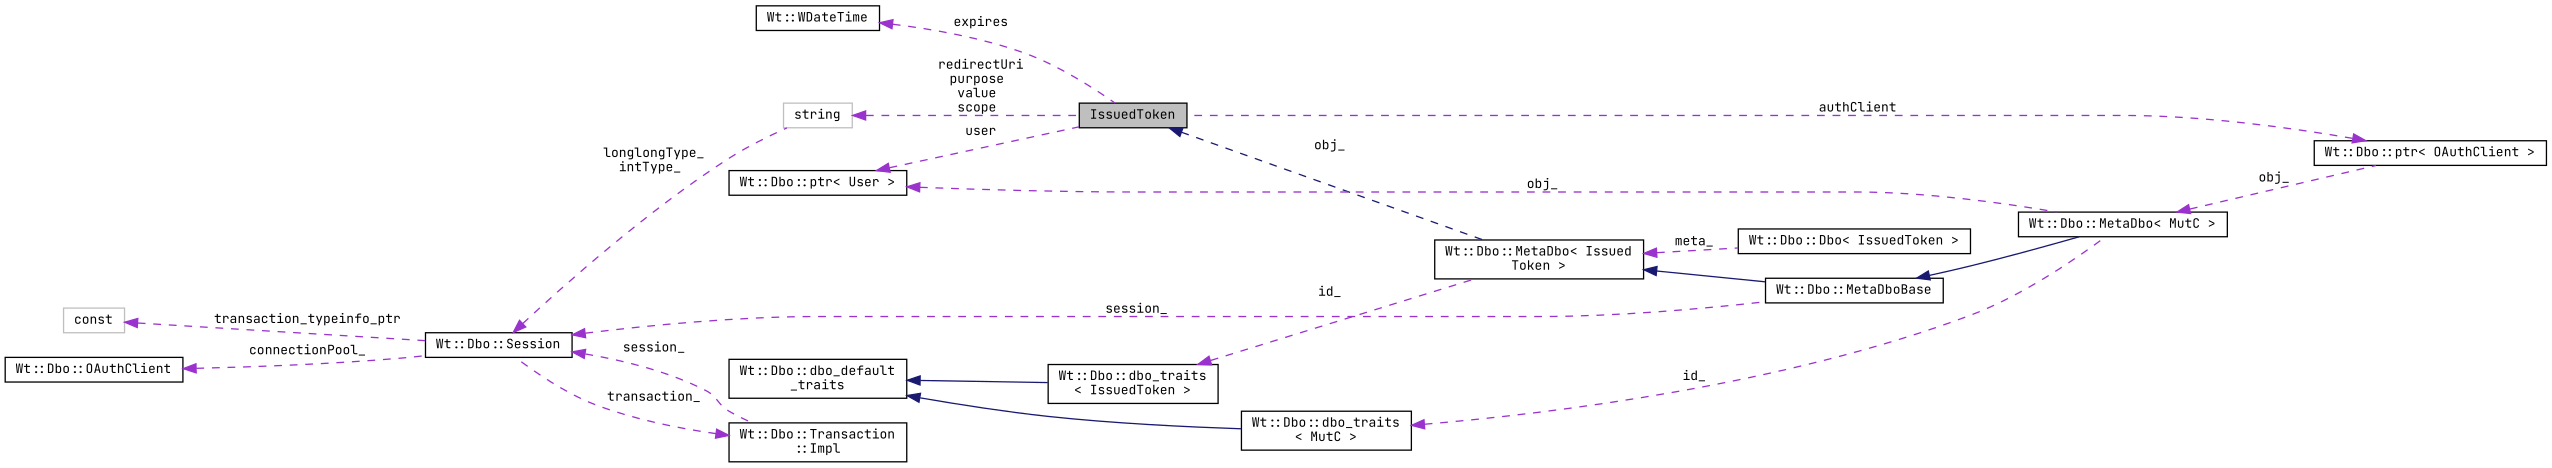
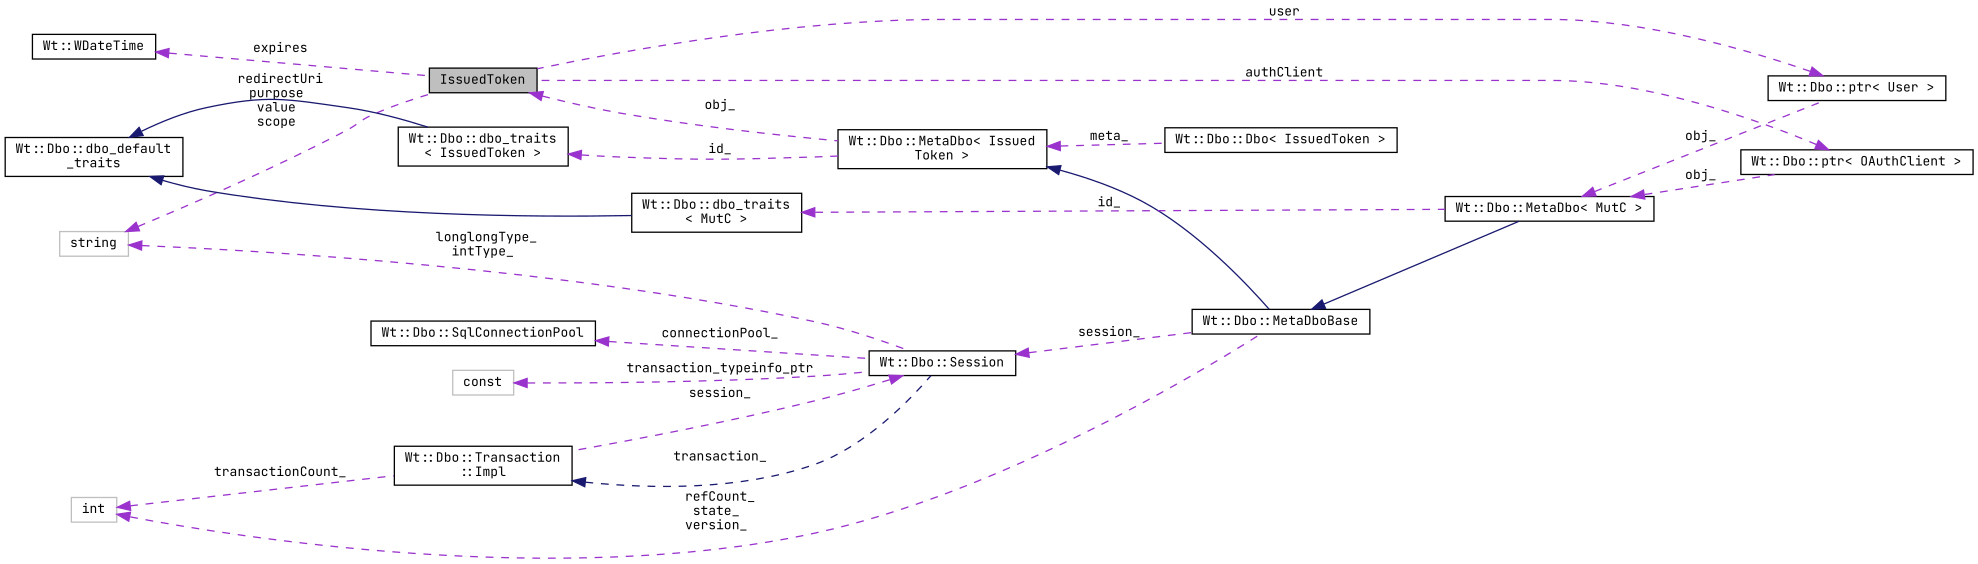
(1325, 183) -> (689, 124)
(1489, 192) -> (1709, 146)
(648, 216) -> (529, 276)
(94, 370) -> (483, 333)
(610, 410) -> (774, 476)
none -> (94, 510)
